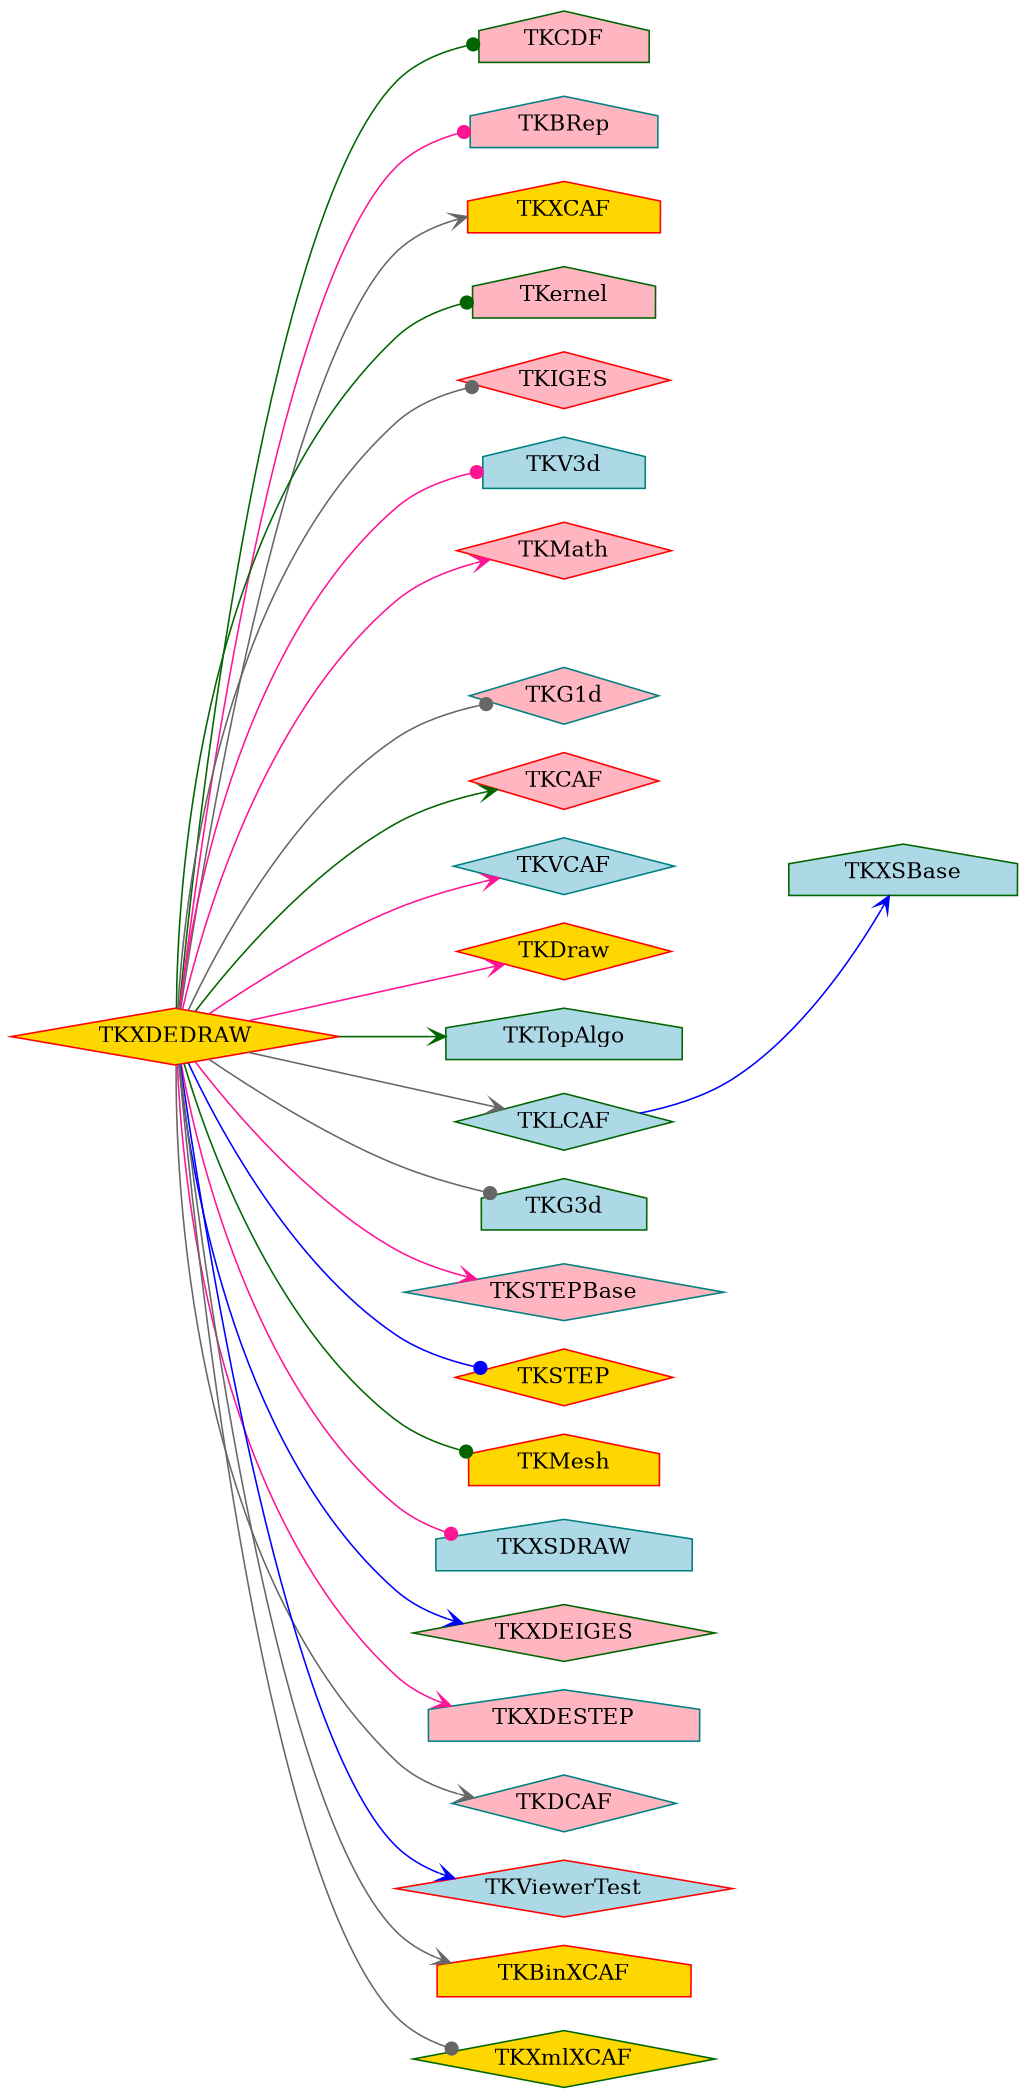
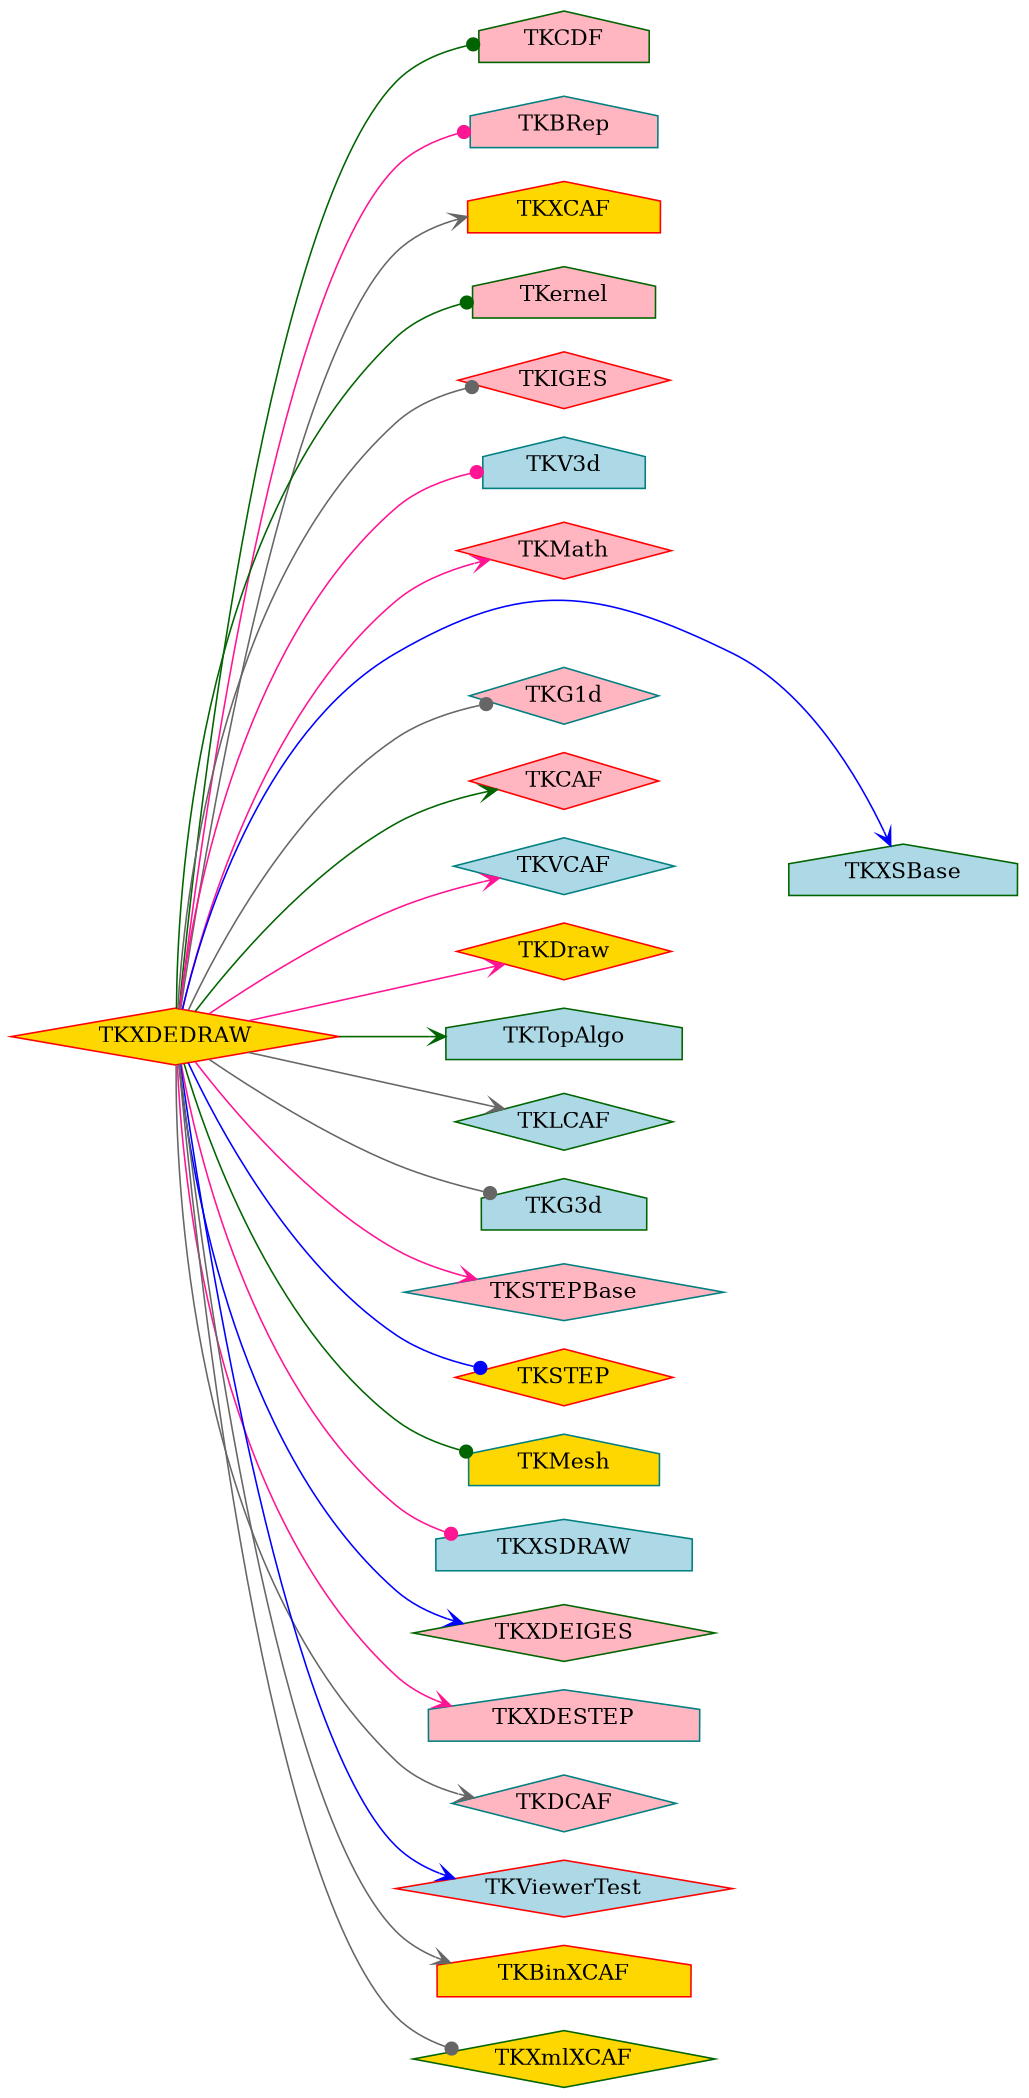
(782, 1039) -> (472, 617)
(564, 1463) -> (564, 1463)
